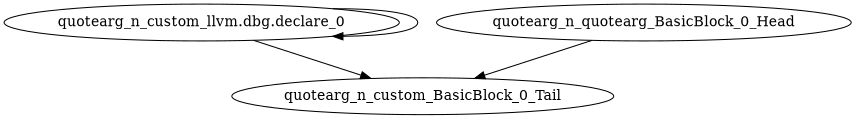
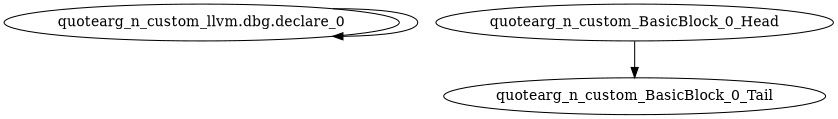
(644, 23) -> (635, 23)
(307, 58) -> none
